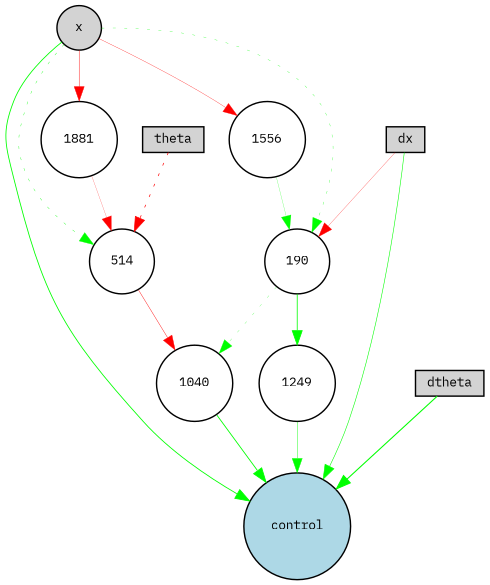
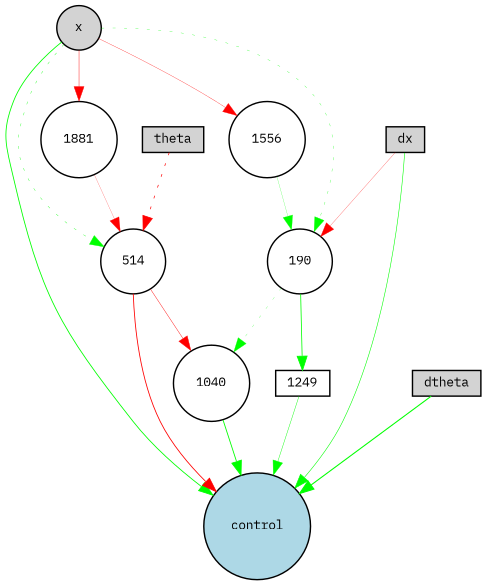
(297, 383) -> (303, 383)
none -> (150, 396)
